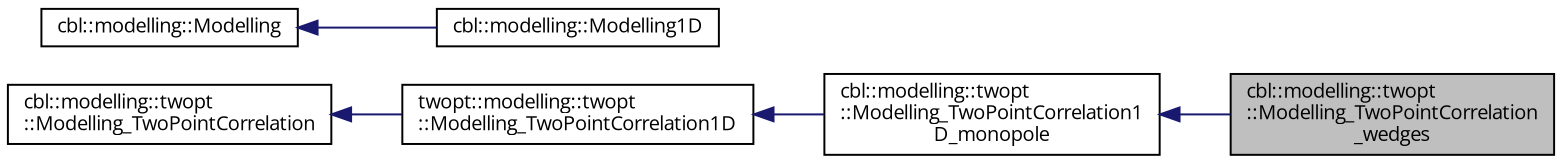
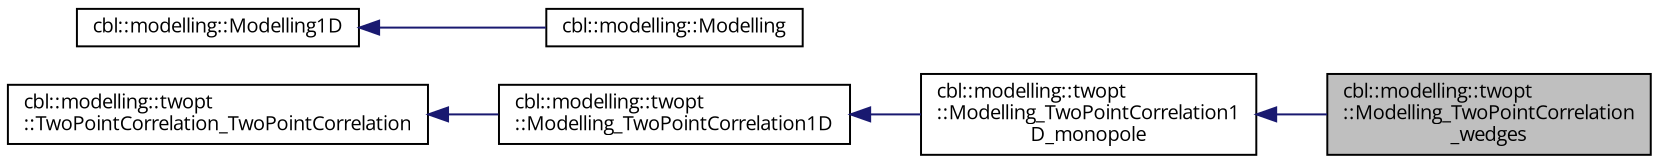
(377, 28) -> (463, 28)
(170, 114) -> (218, 114)
(578, 114) -> (674, 114)
